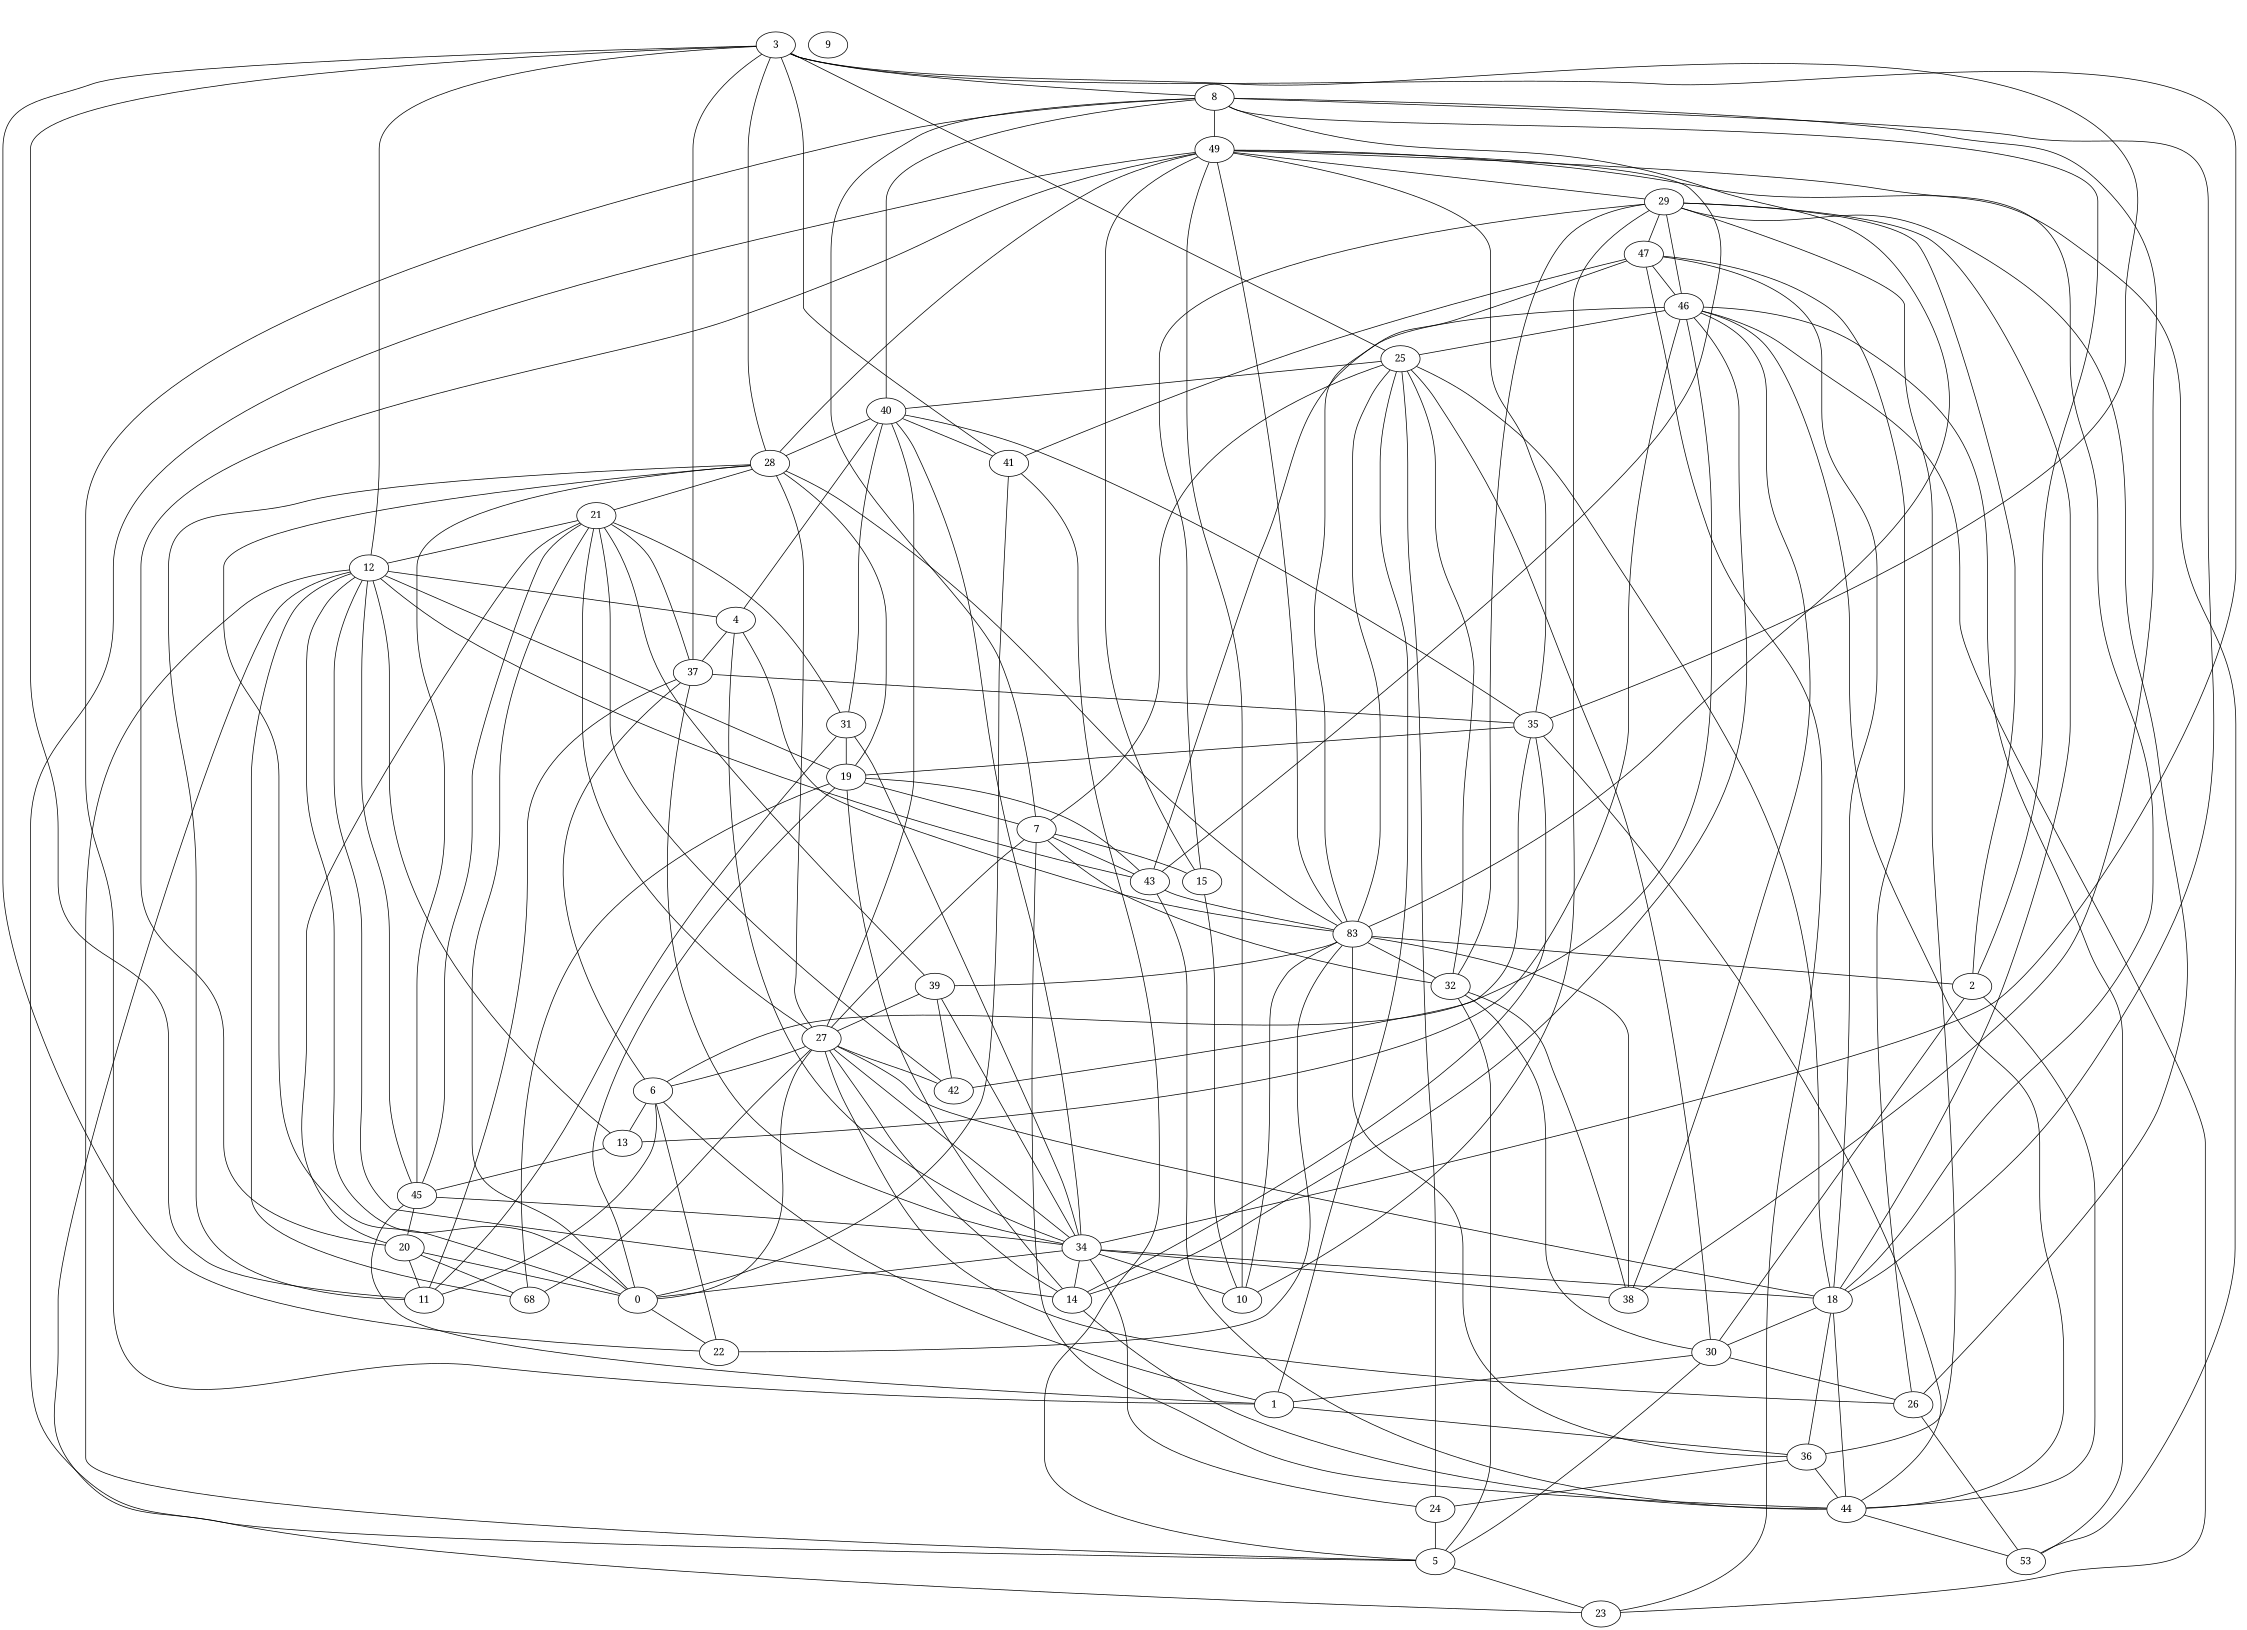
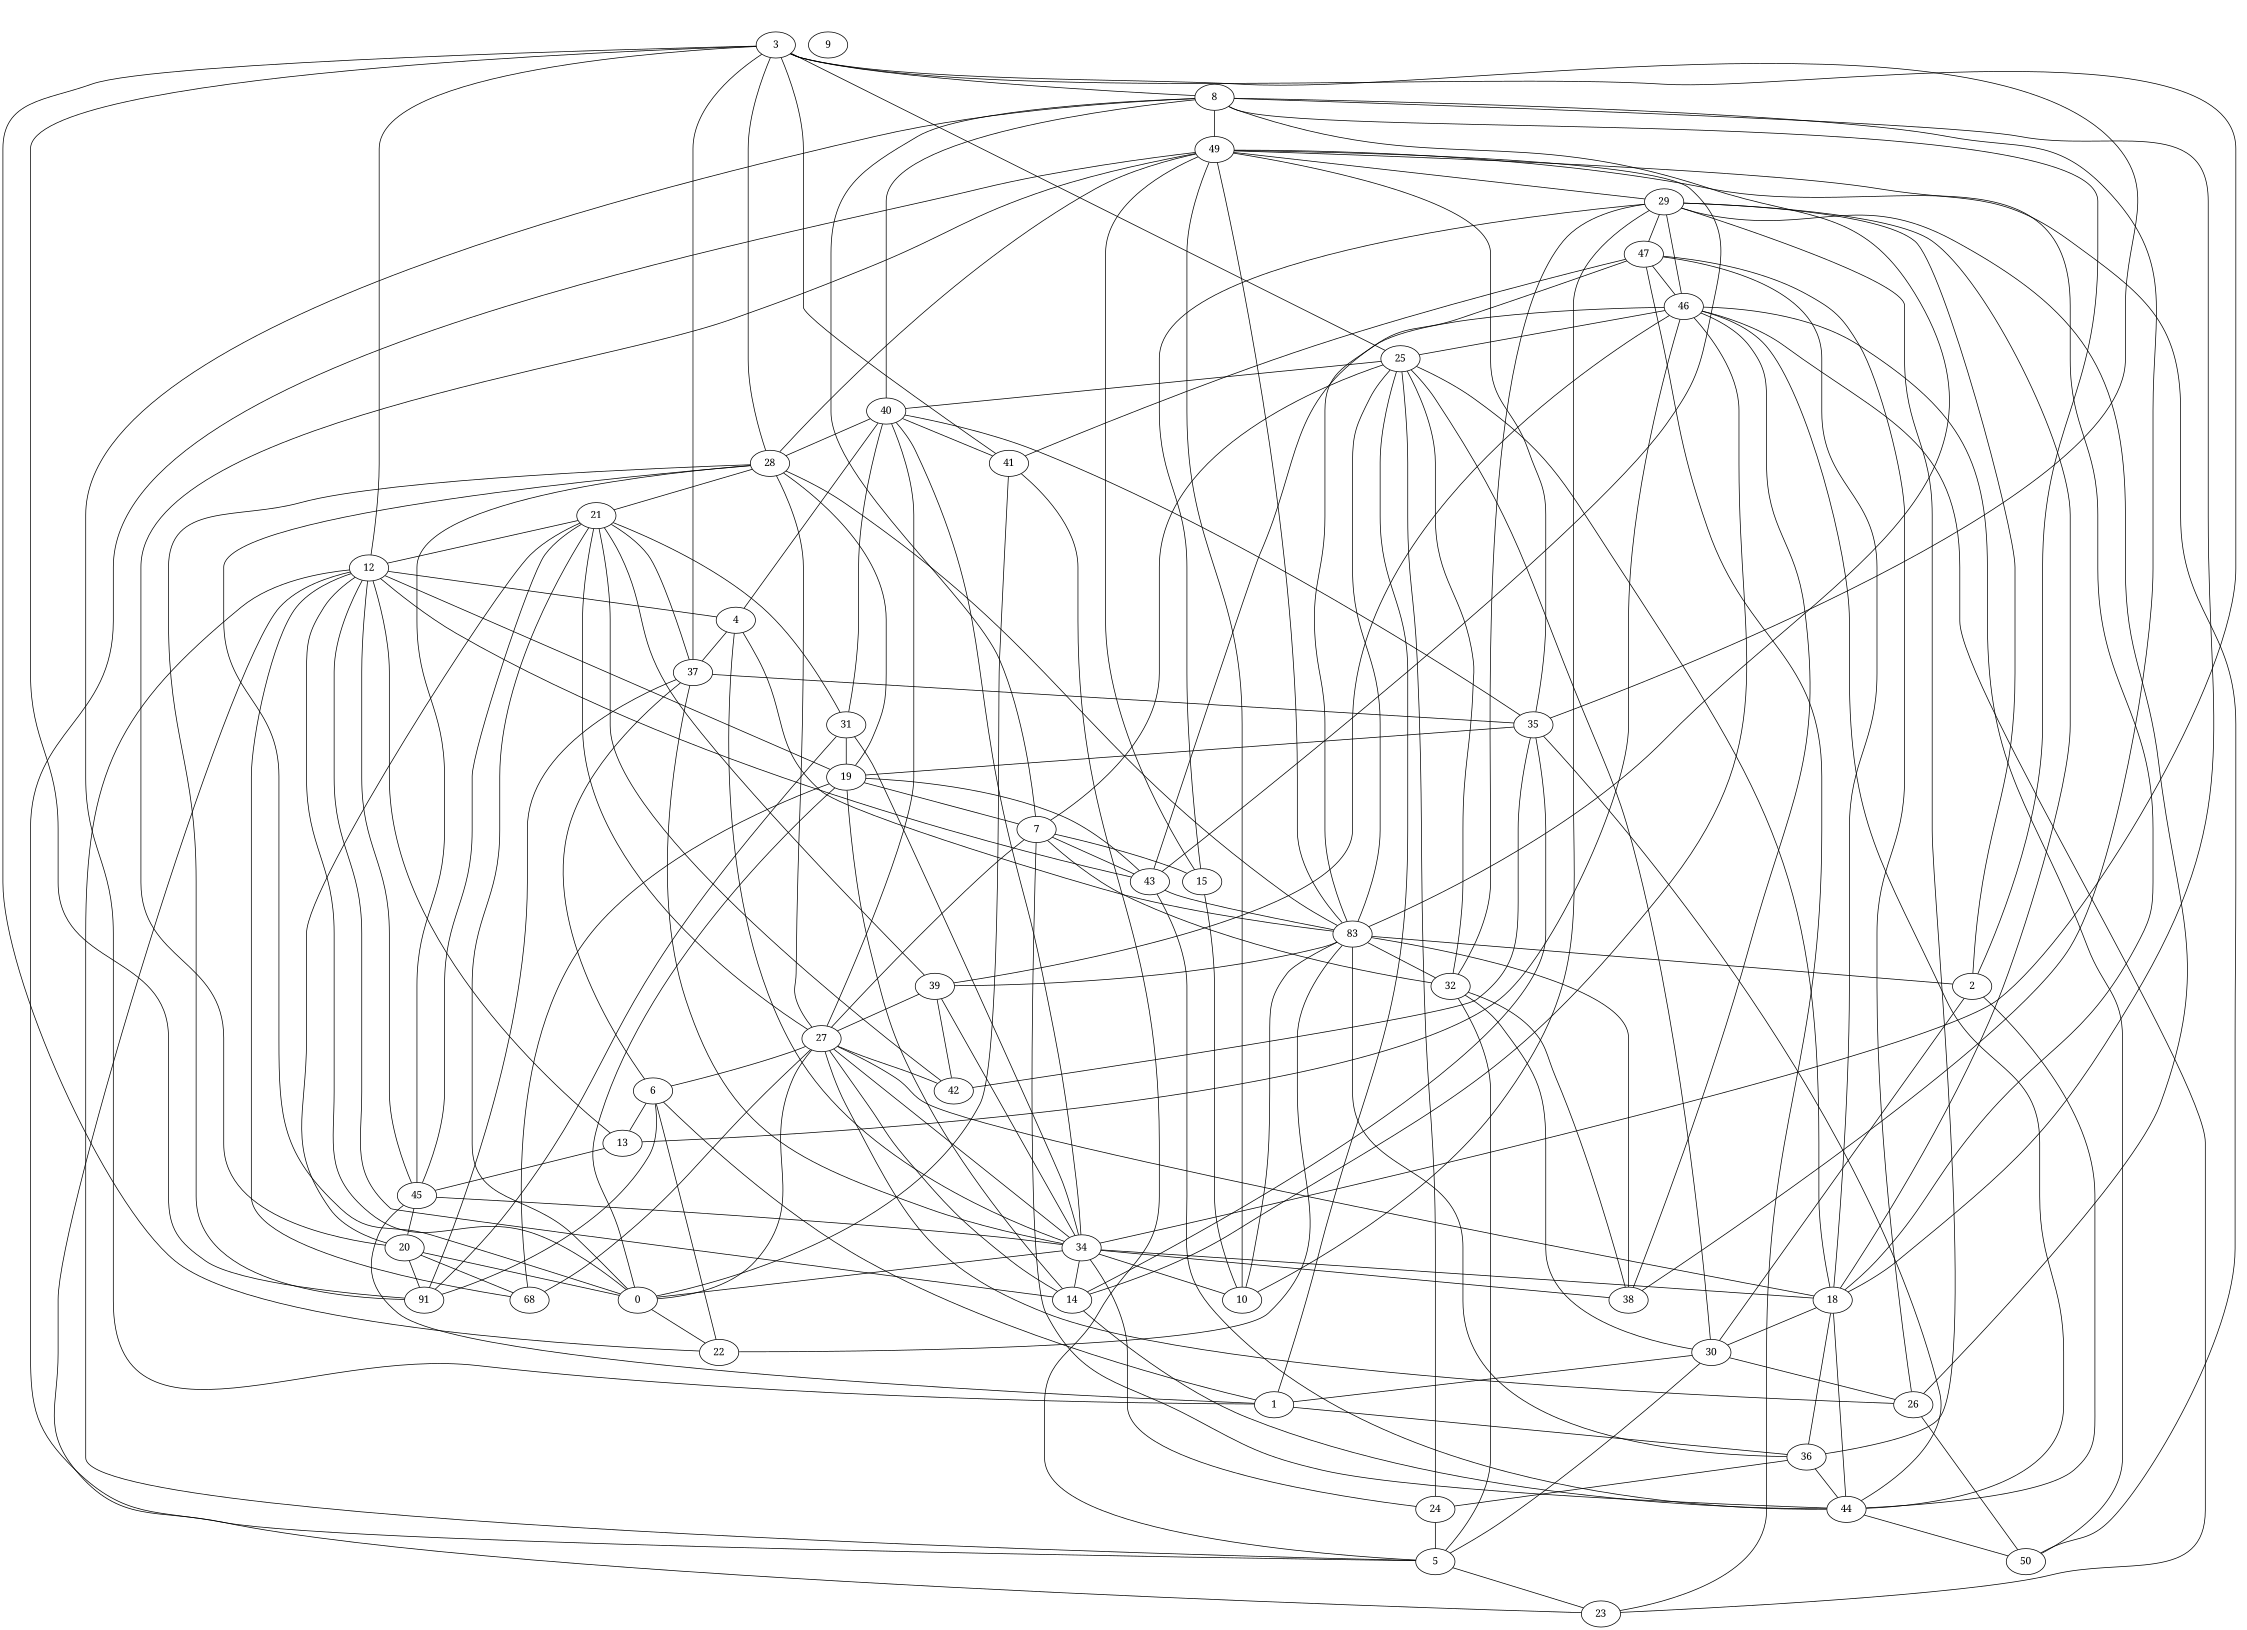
(1497, 990) -> (1353, 729)
(424, 1300) -> (424, 1300)
(2026, 1562) -> (2026, 1562)
